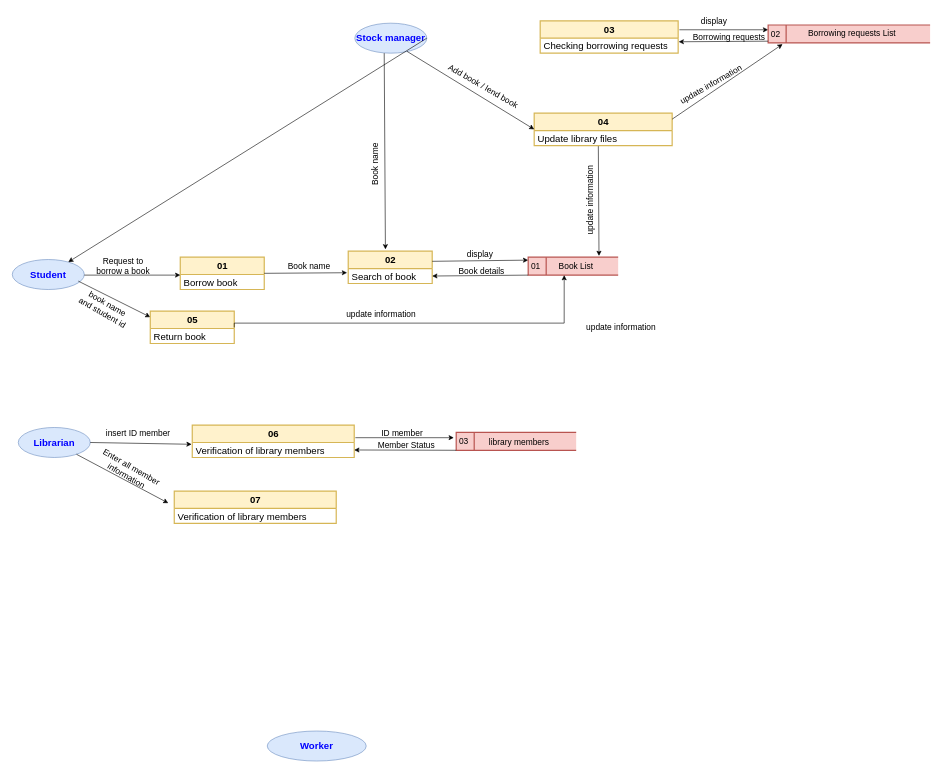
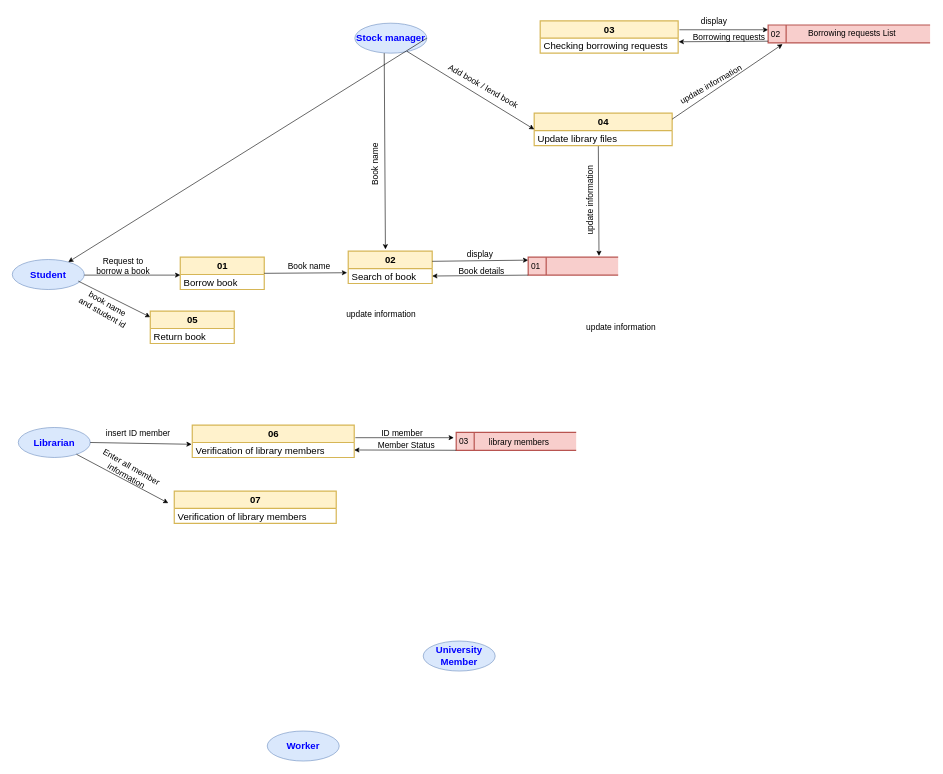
(576, 266) -> none
(564, 280) -> none
none -> (459, 656)
(317, 746) -> (303, 746)
